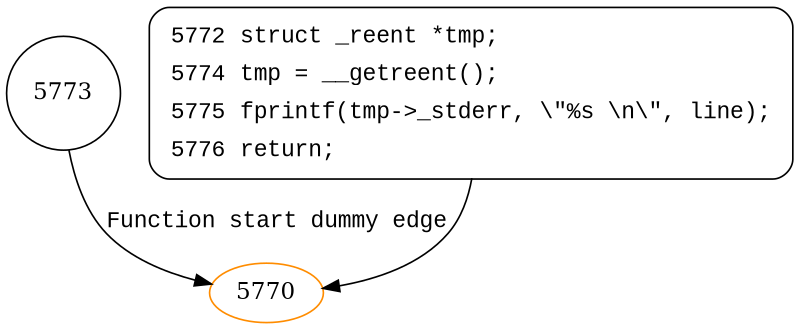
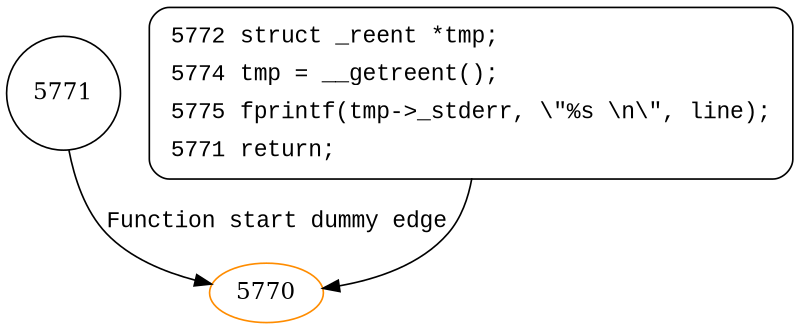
(64, 93) -> (64, 93)
(199, 149) -> (199, 149)
